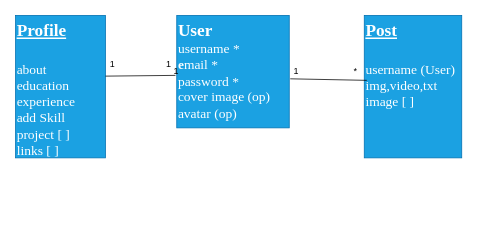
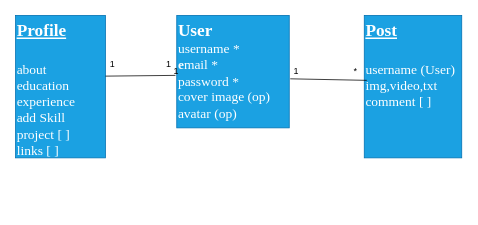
(414, 83) -> (414, 93)
